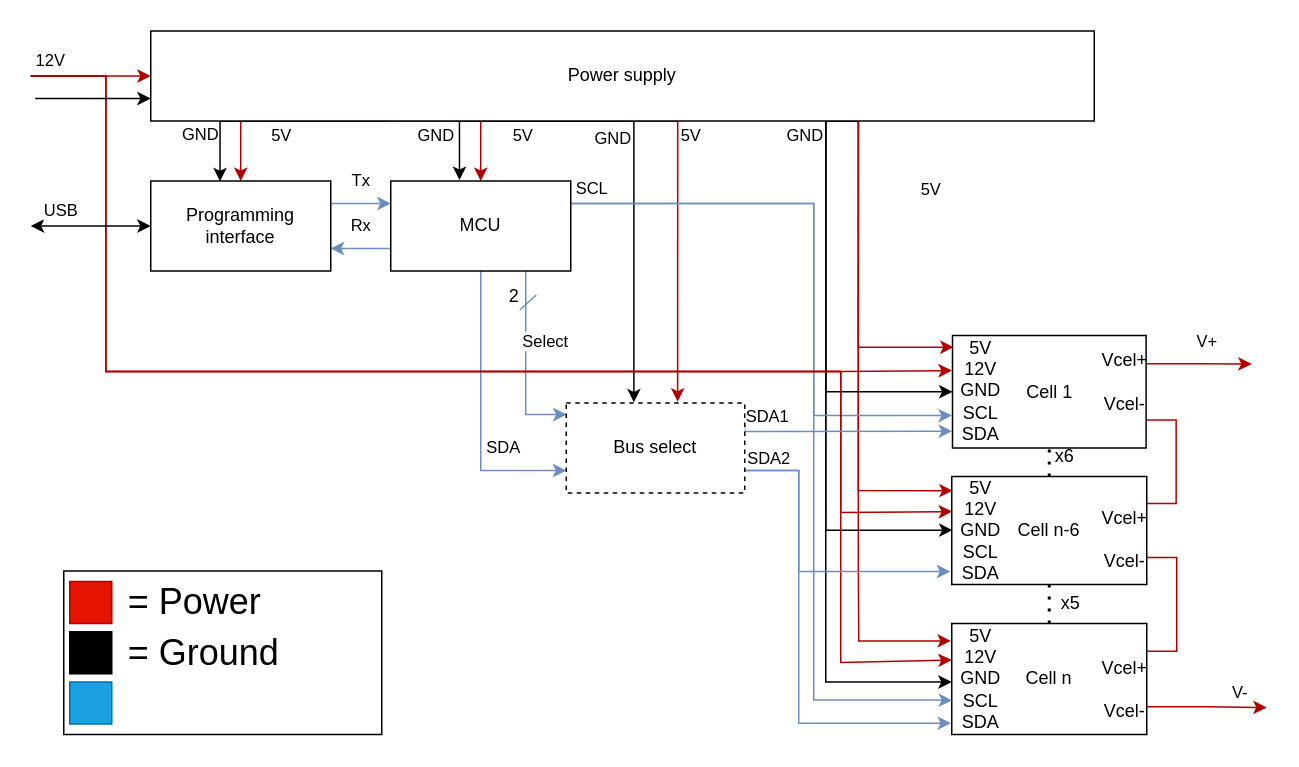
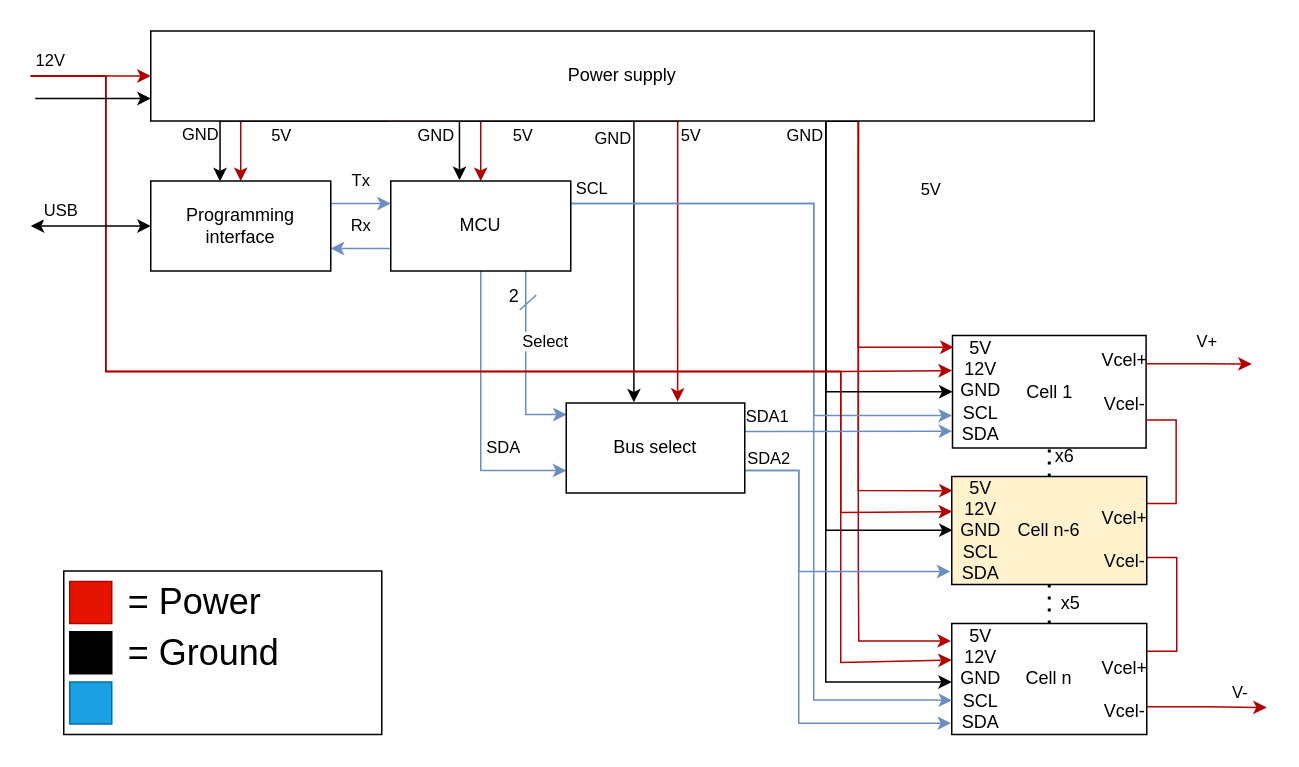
(656, 448) -> (656, 448)
(1049, 530) -> (1049, 530)
